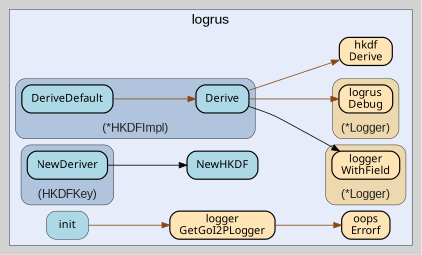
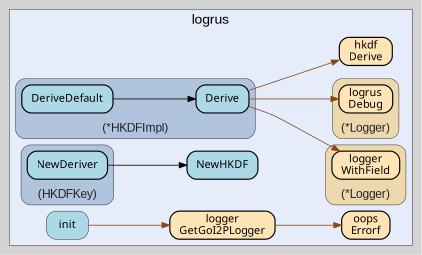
(150, 99) -> (150, 99)
(292, 125) -> (292, 125)
